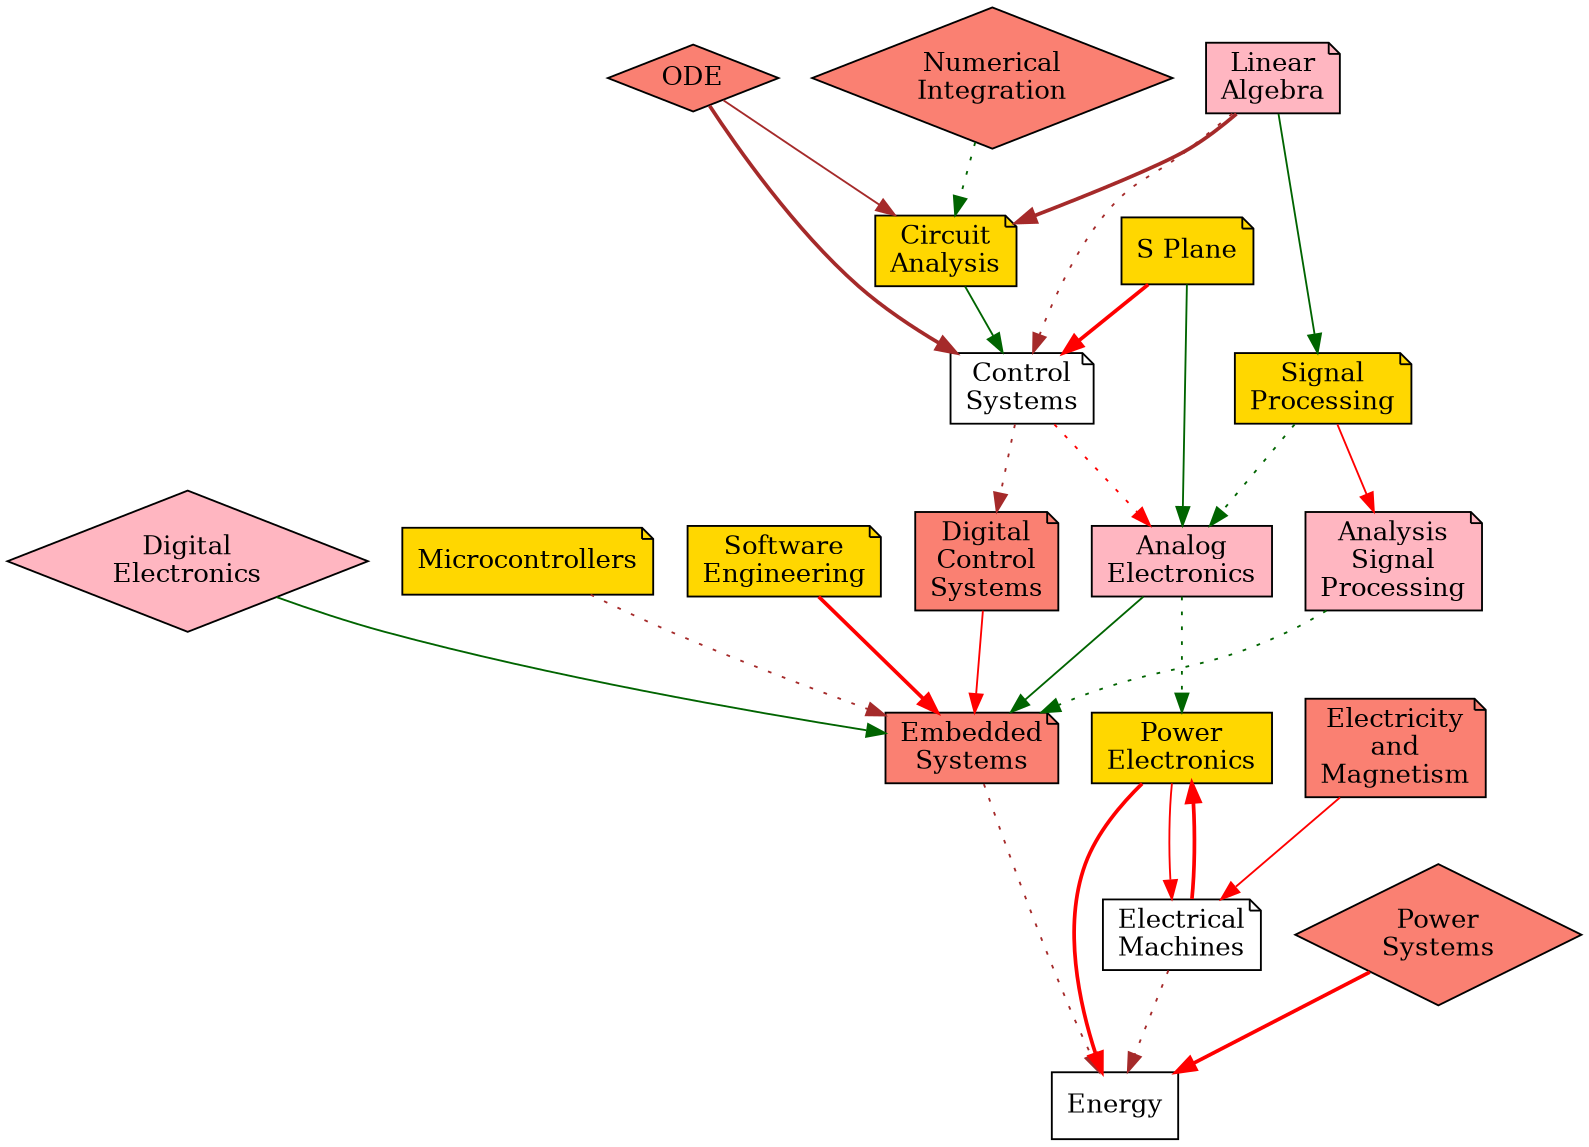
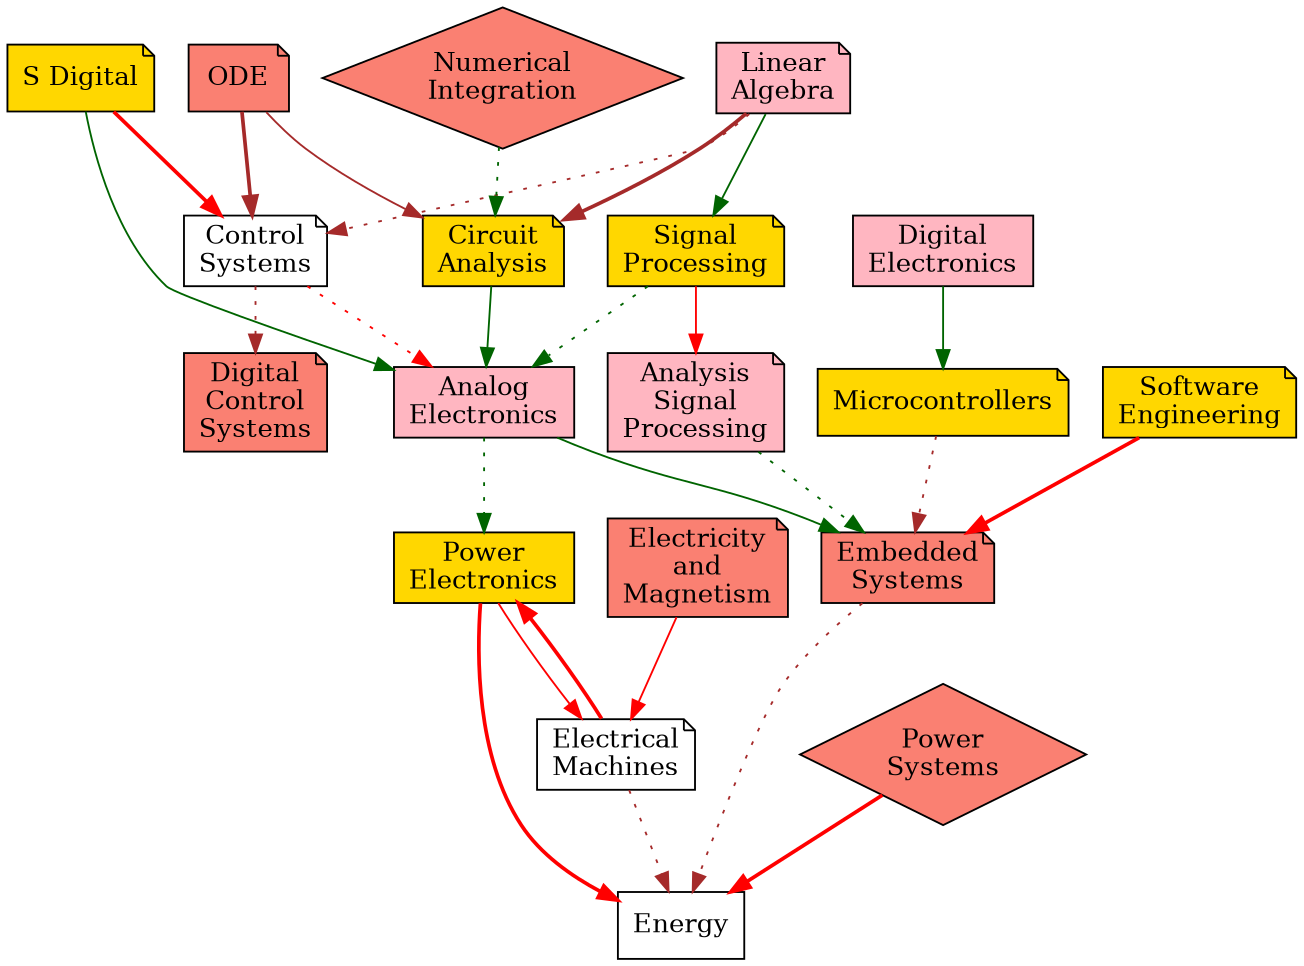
(693, 78) -> (239, 78)
(1187, 251) -> (81, 78)
(979, 311) -> (489, 317)
(188, 561) -> (943, 251)
(980, 652) -> none
(569, 676) -> (943, 318)
